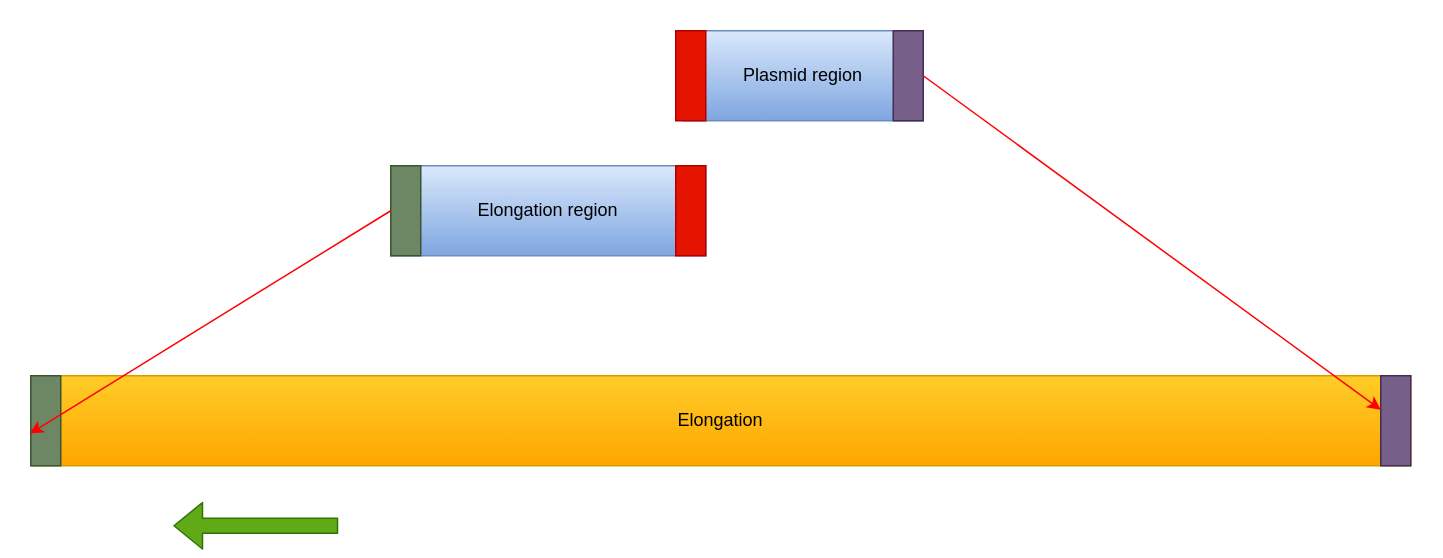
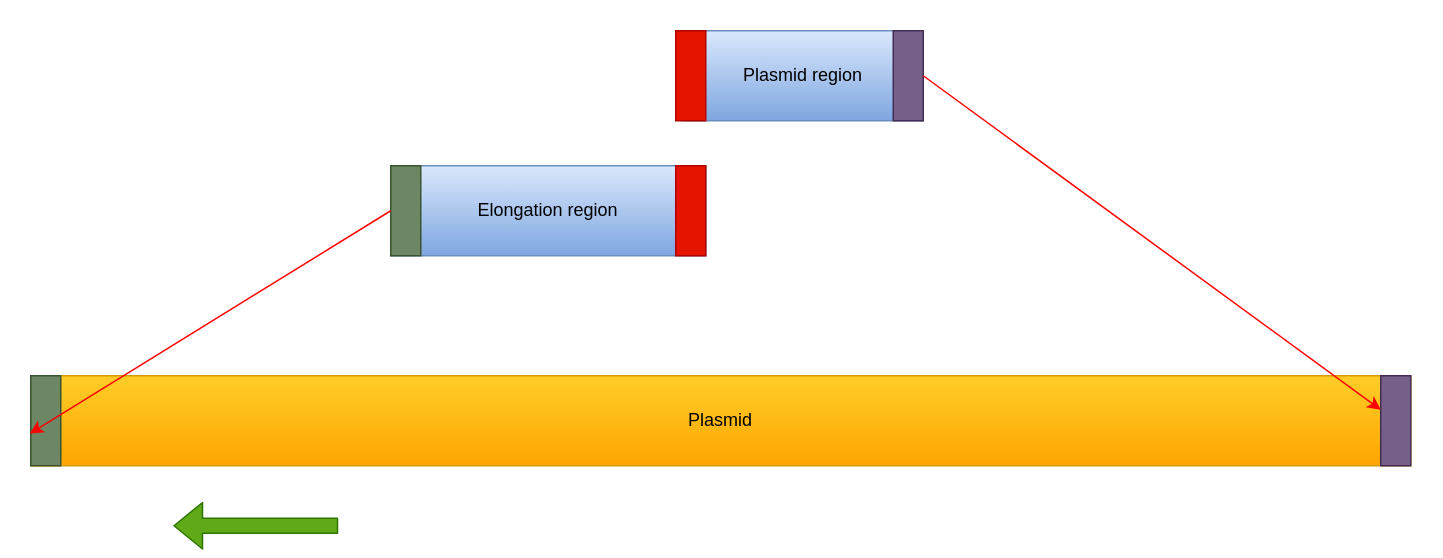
(721, 421) -> (721, 421)
